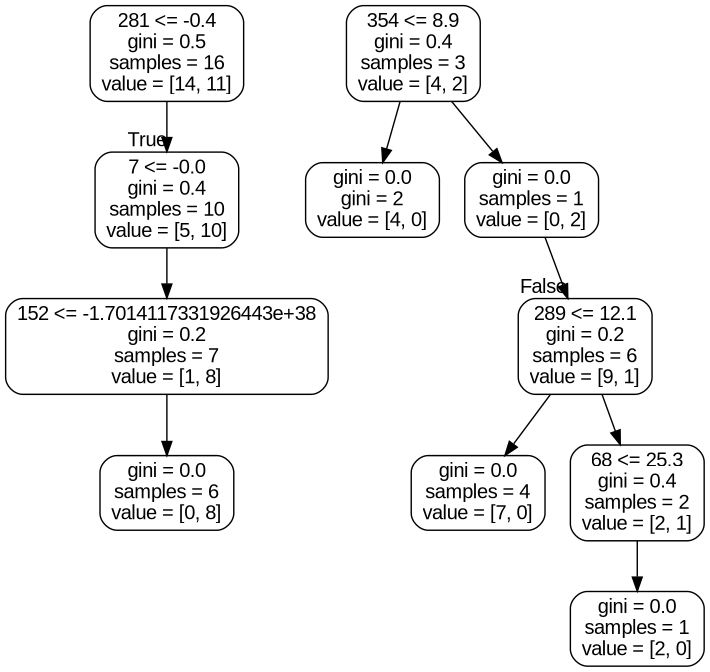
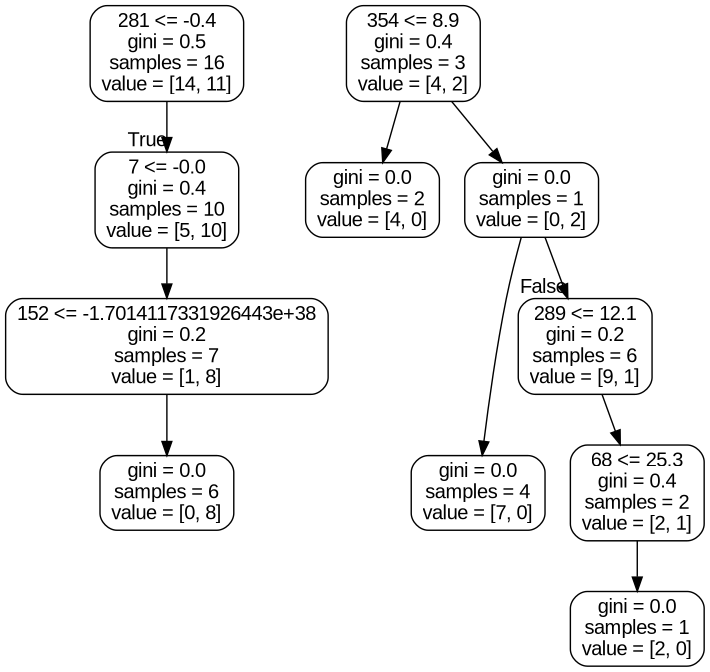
(373, 200) -> (373, 200)
(532, 419) -> (499, 339)
